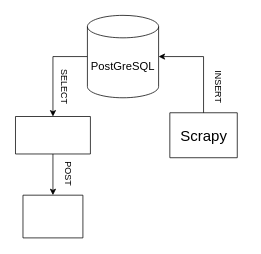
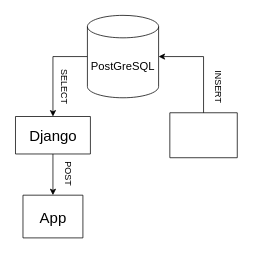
none -> (53, 135)
(204, 135) -> none
none -> (53, 217)
